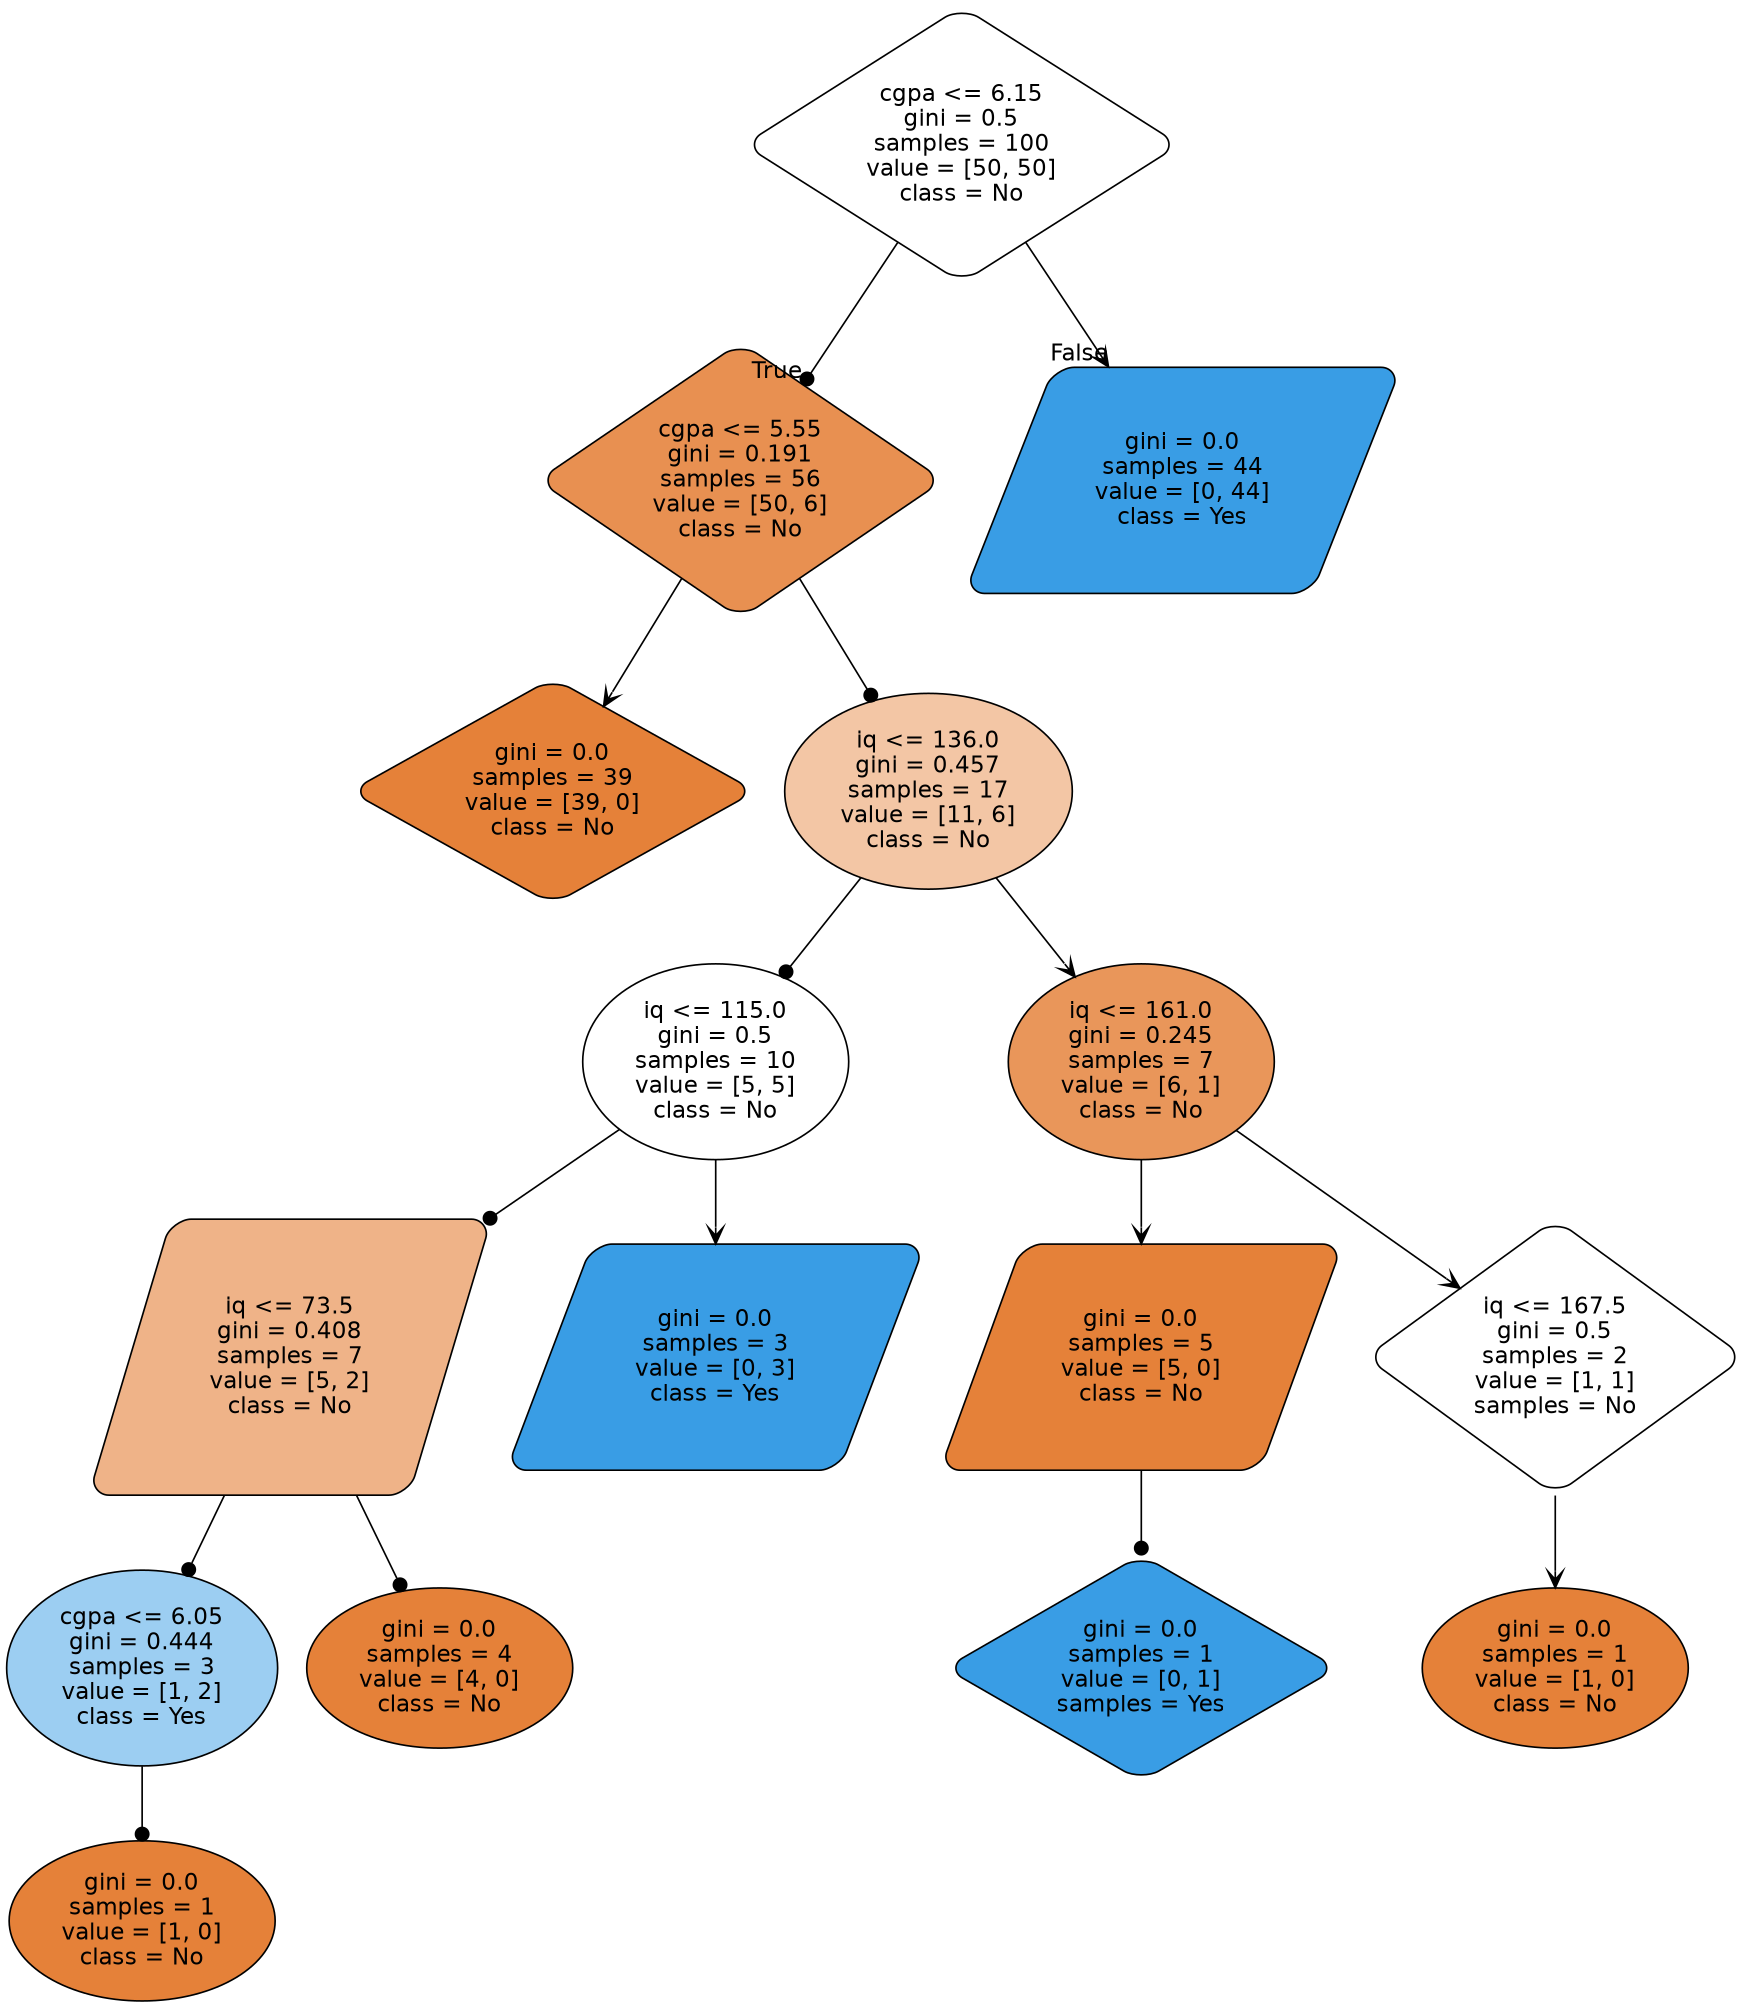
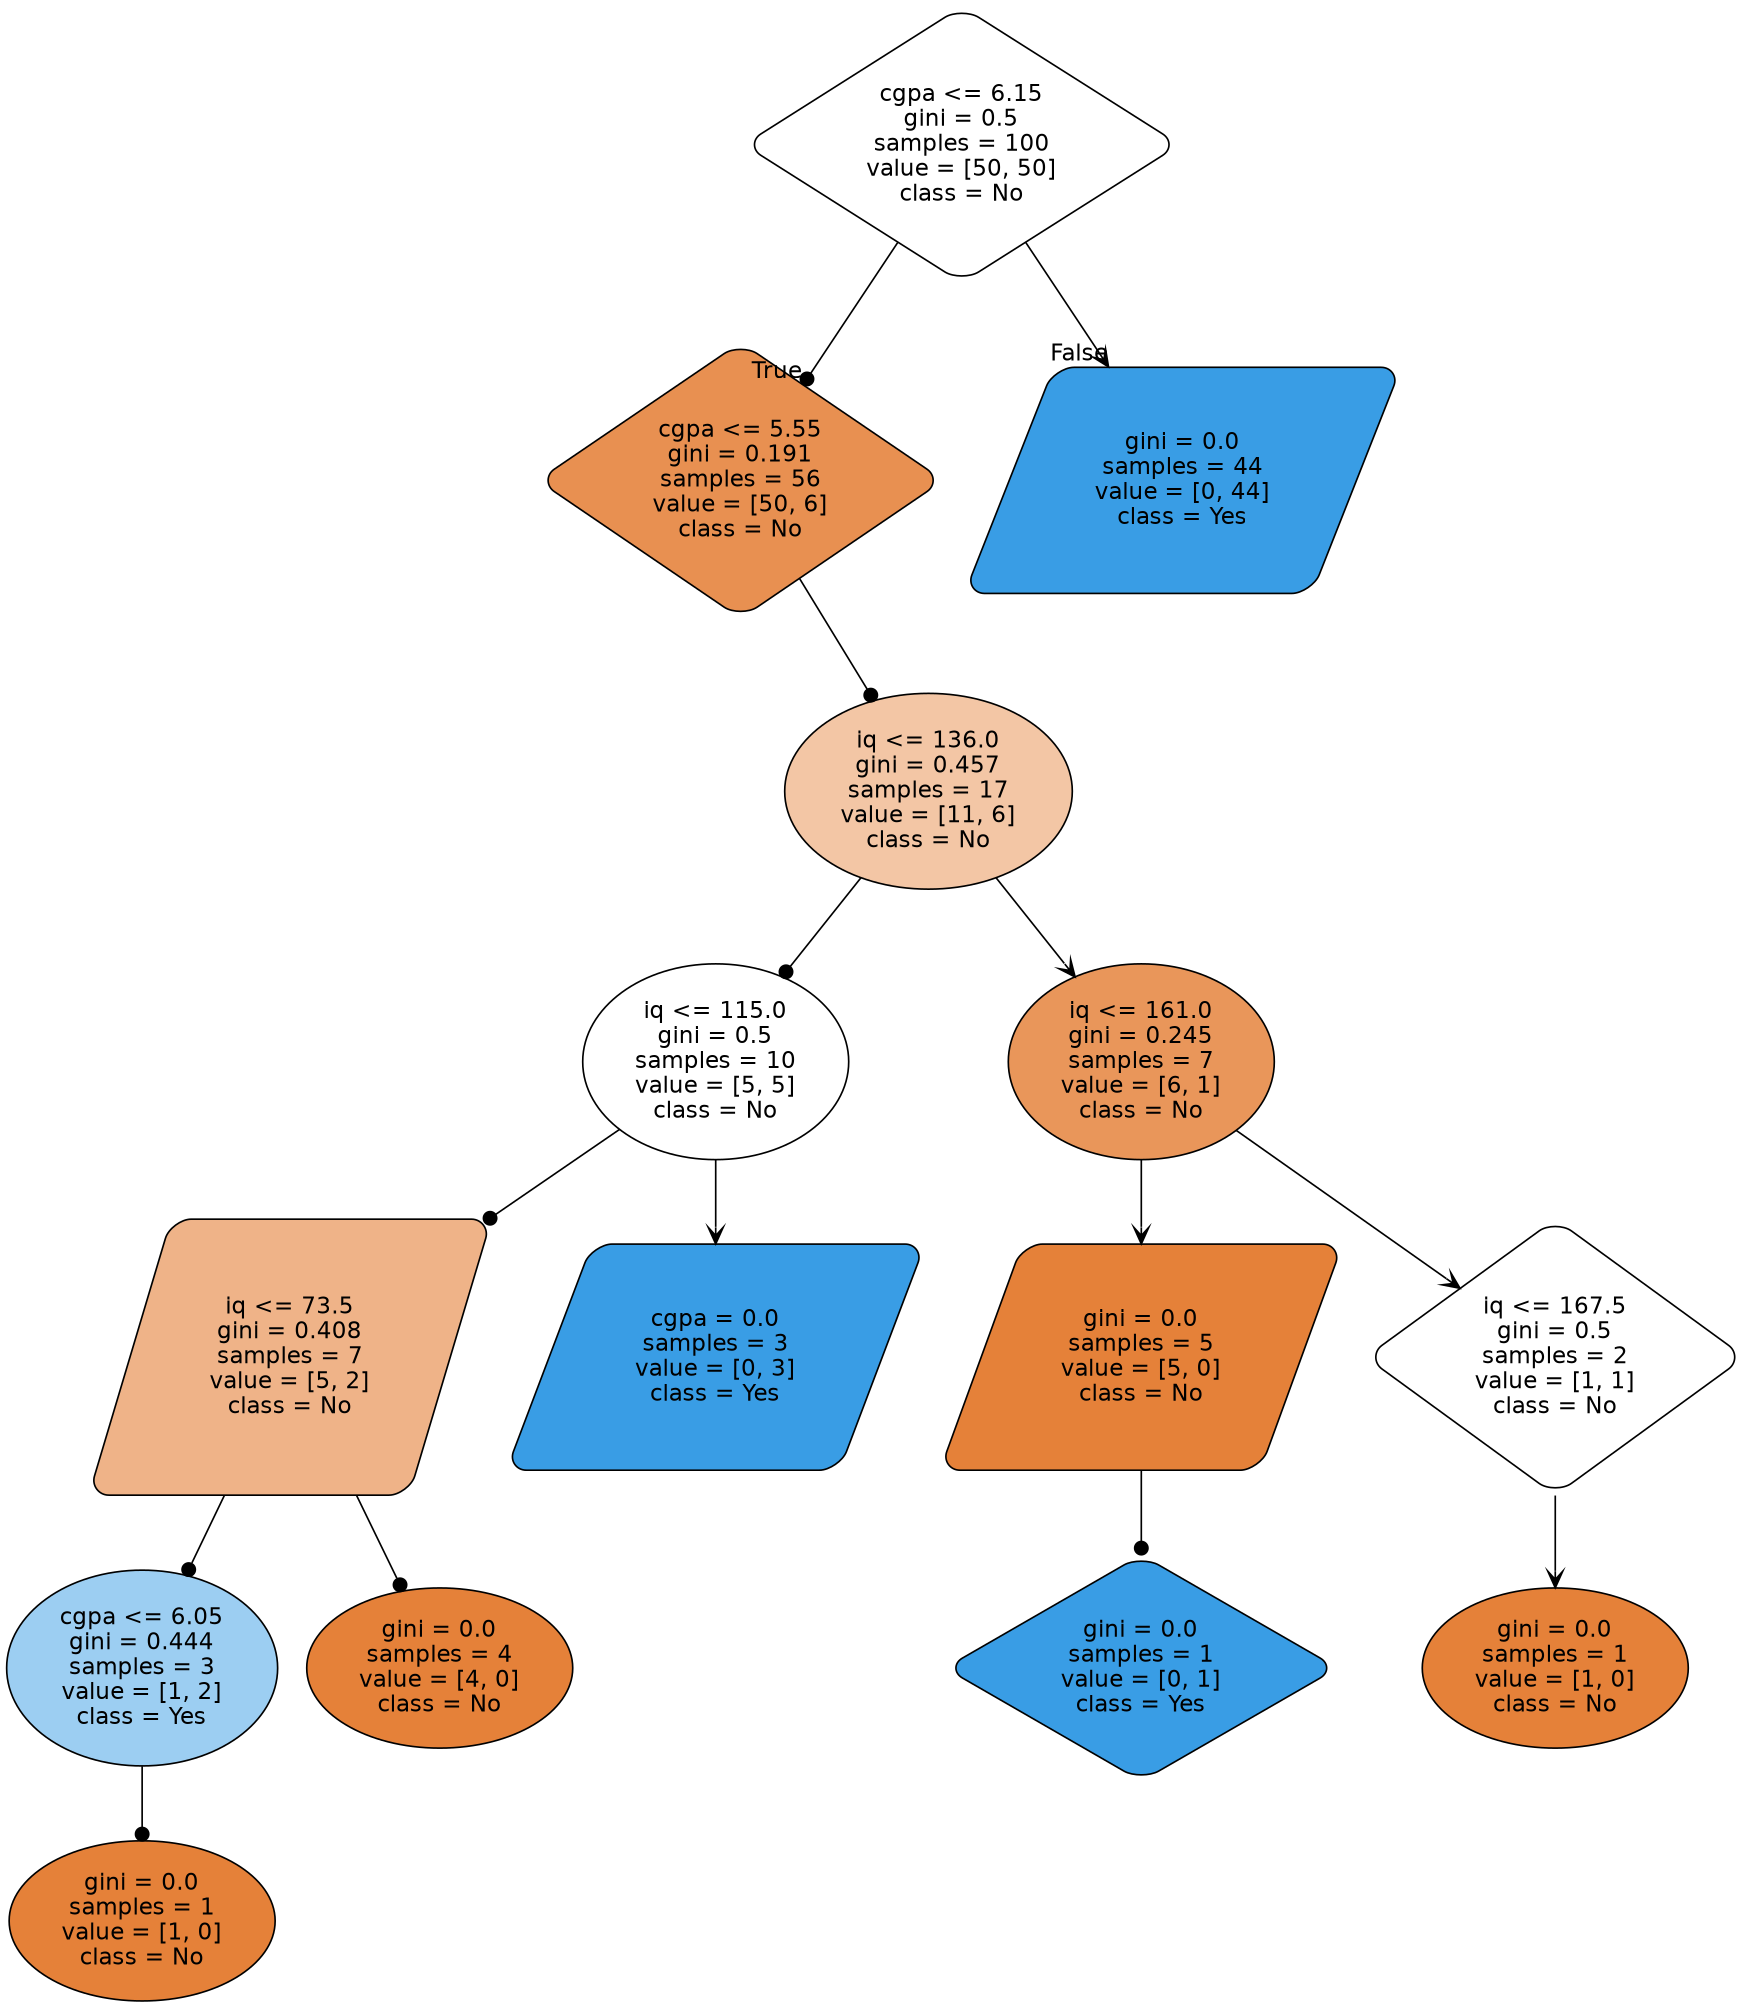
(553, 791) -> none
(716, 1357) -> (716, 1357)
(1555, 1357) -> (1555, 1357)
(1141, 1668) -> (1141, 1668)
